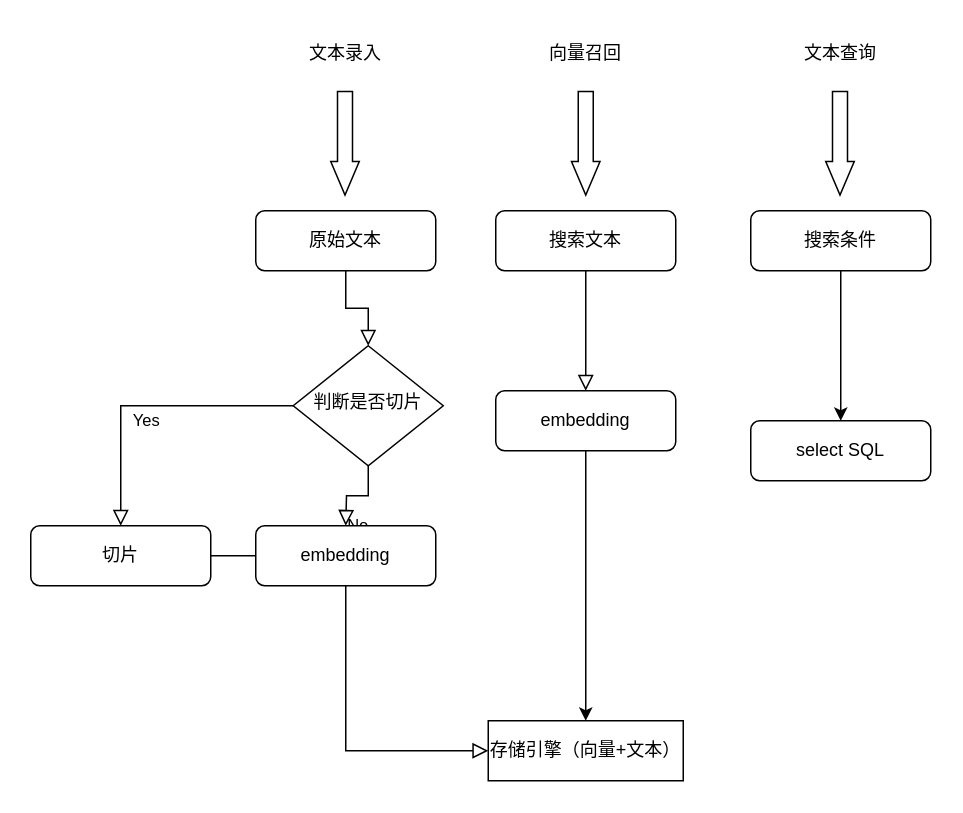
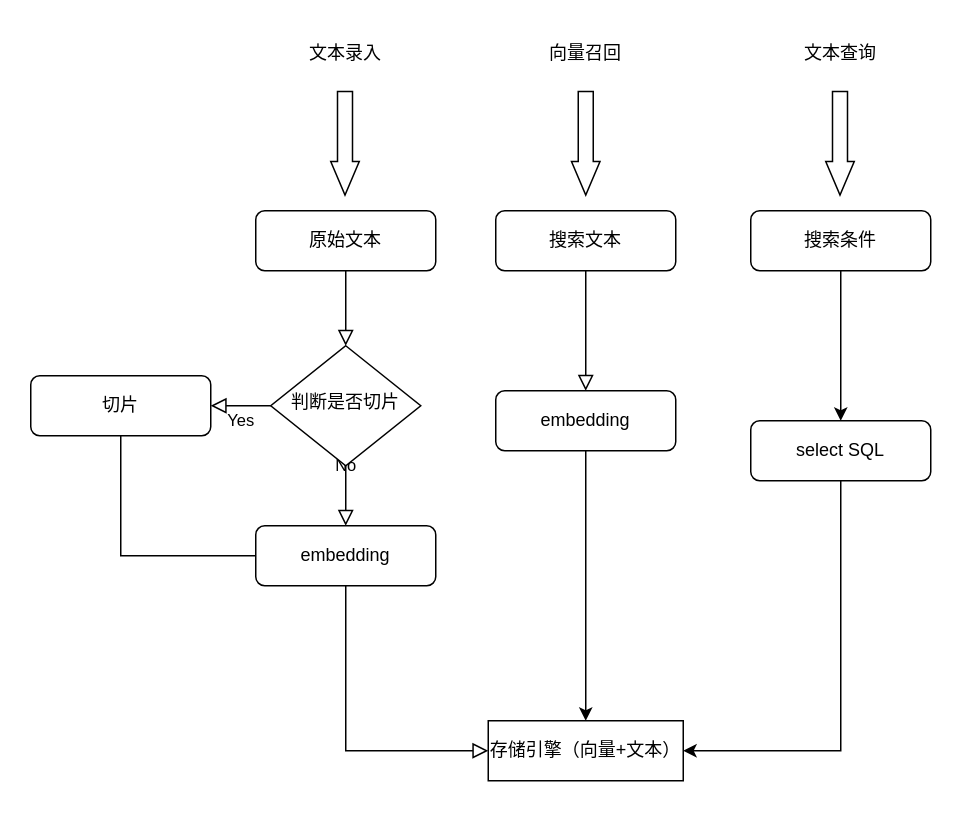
(368, 406) -> (346, 406)
(121, 556) -> (121, 406)
none -> (841, 689)
